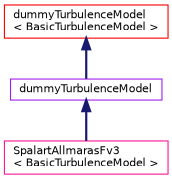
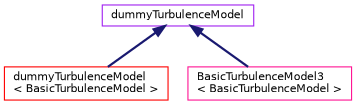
(86, 64) -> (132, 50)
(86, 158) -> (270, 83)
